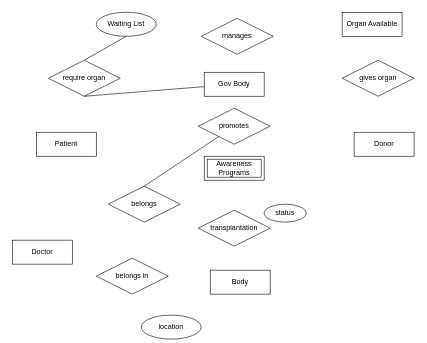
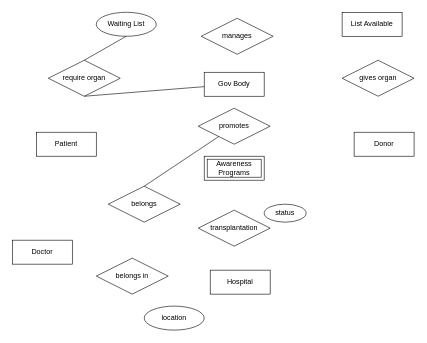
(372, 24) -> (372, 24)
(240, 282) -> (240, 282)
(171, 327) -> (174, 318)
